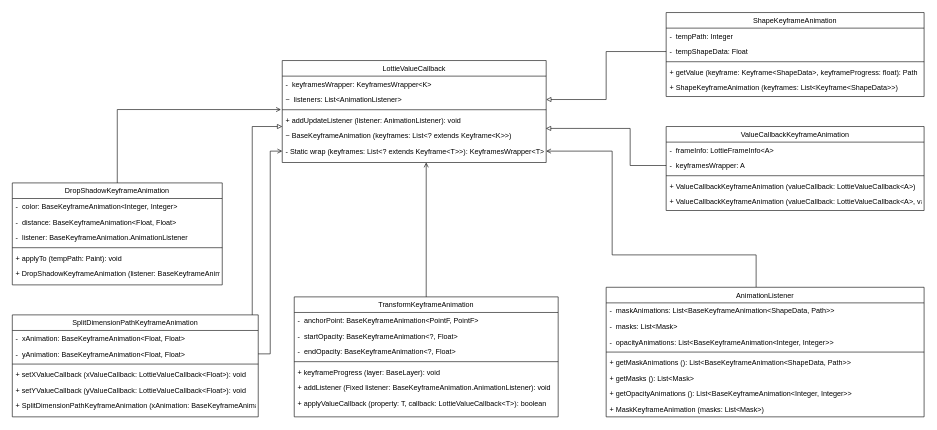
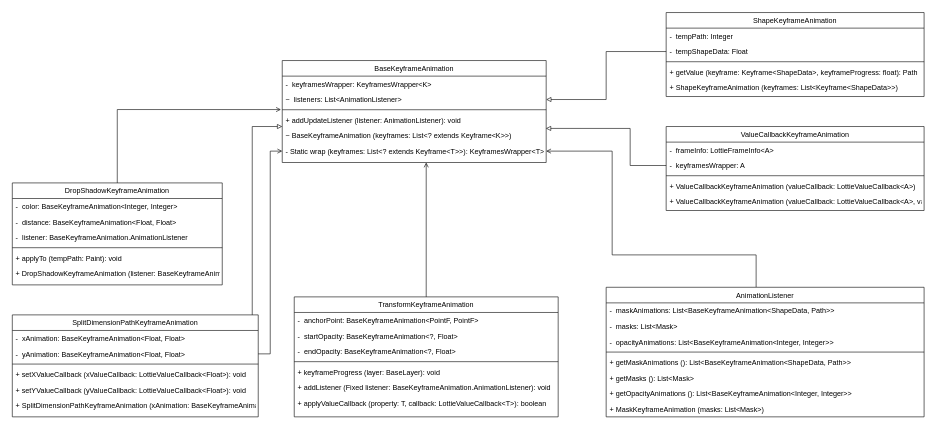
(414, 68) -> (414, 68)
